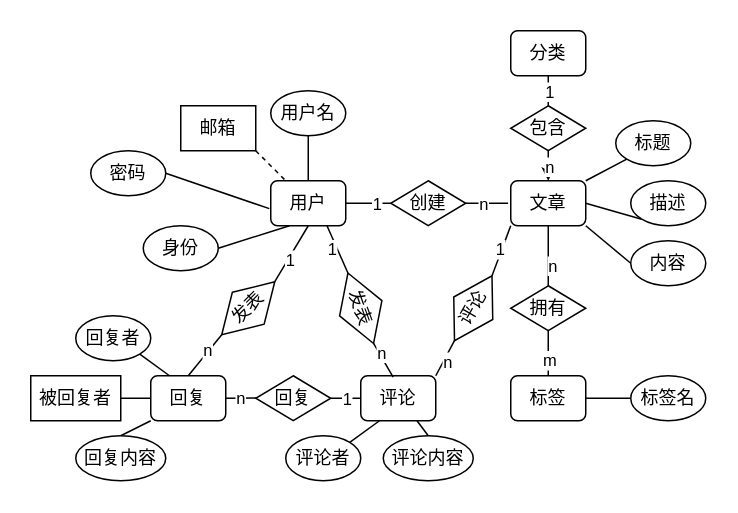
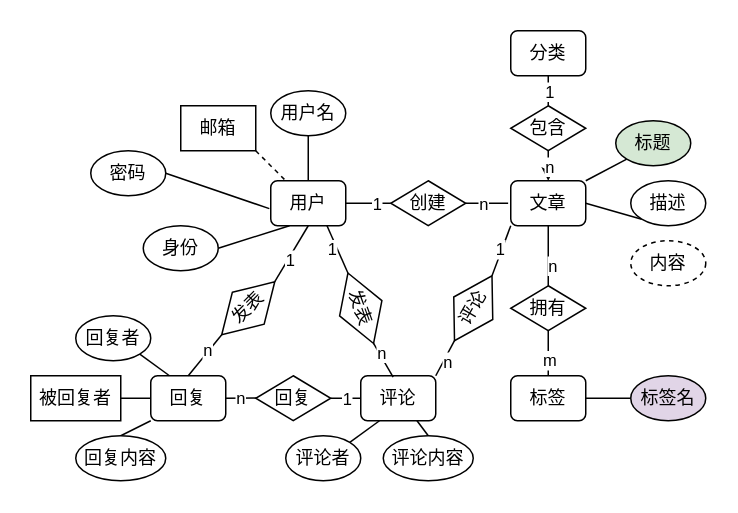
(653, 143) -> (653, 143)
(608, 245) -> none
(668, 263) -> (668, 263)
(668, 398) -> (668, 398)
